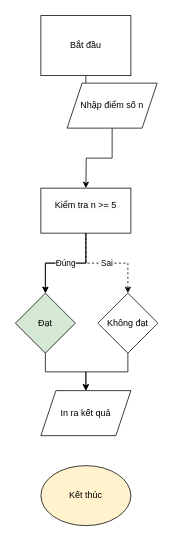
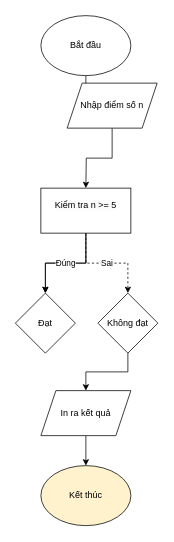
(86, 45) -> (86, 45)
(45, 323) -> (45, 323)
(54, 372) -> none
none -> (86, 459)
